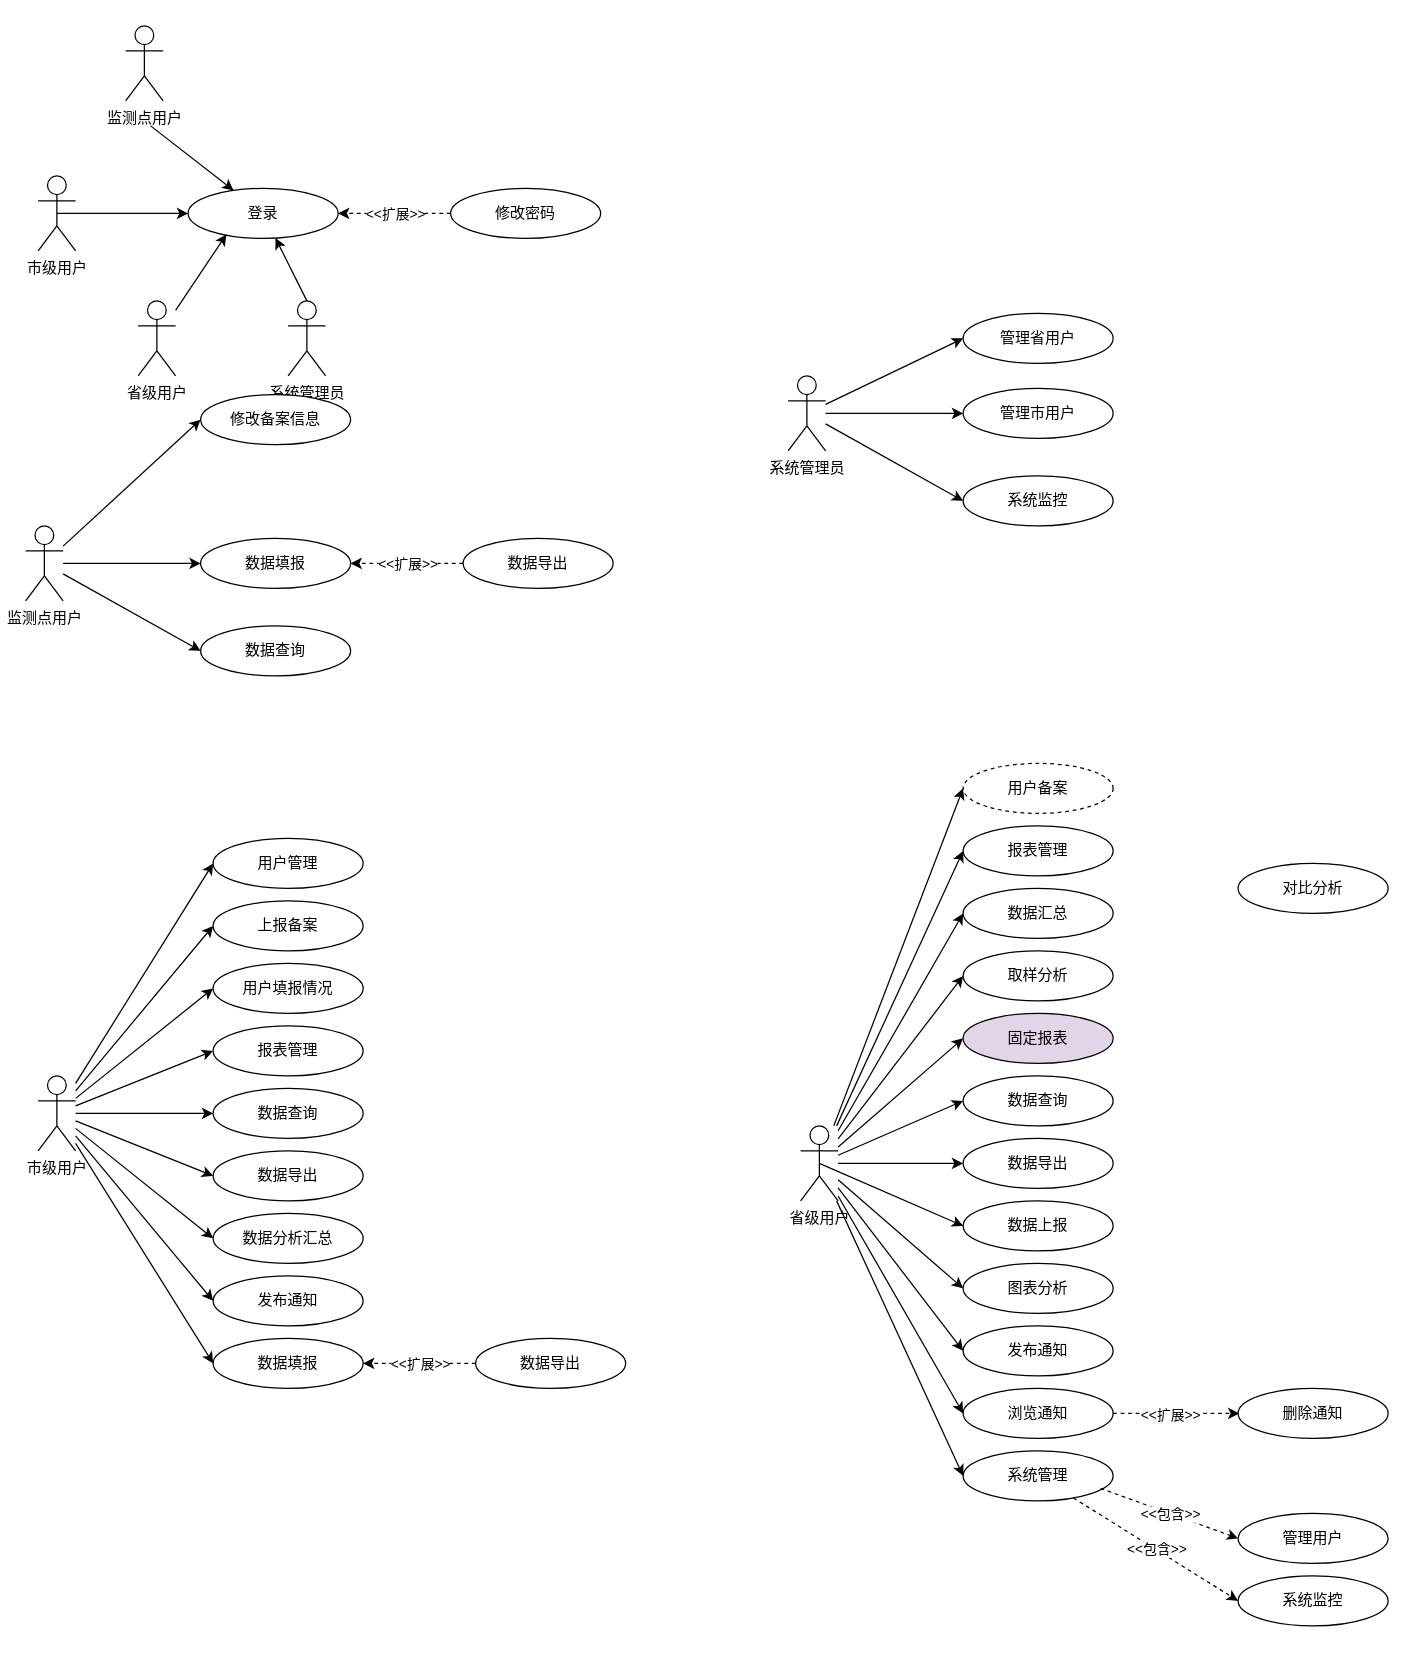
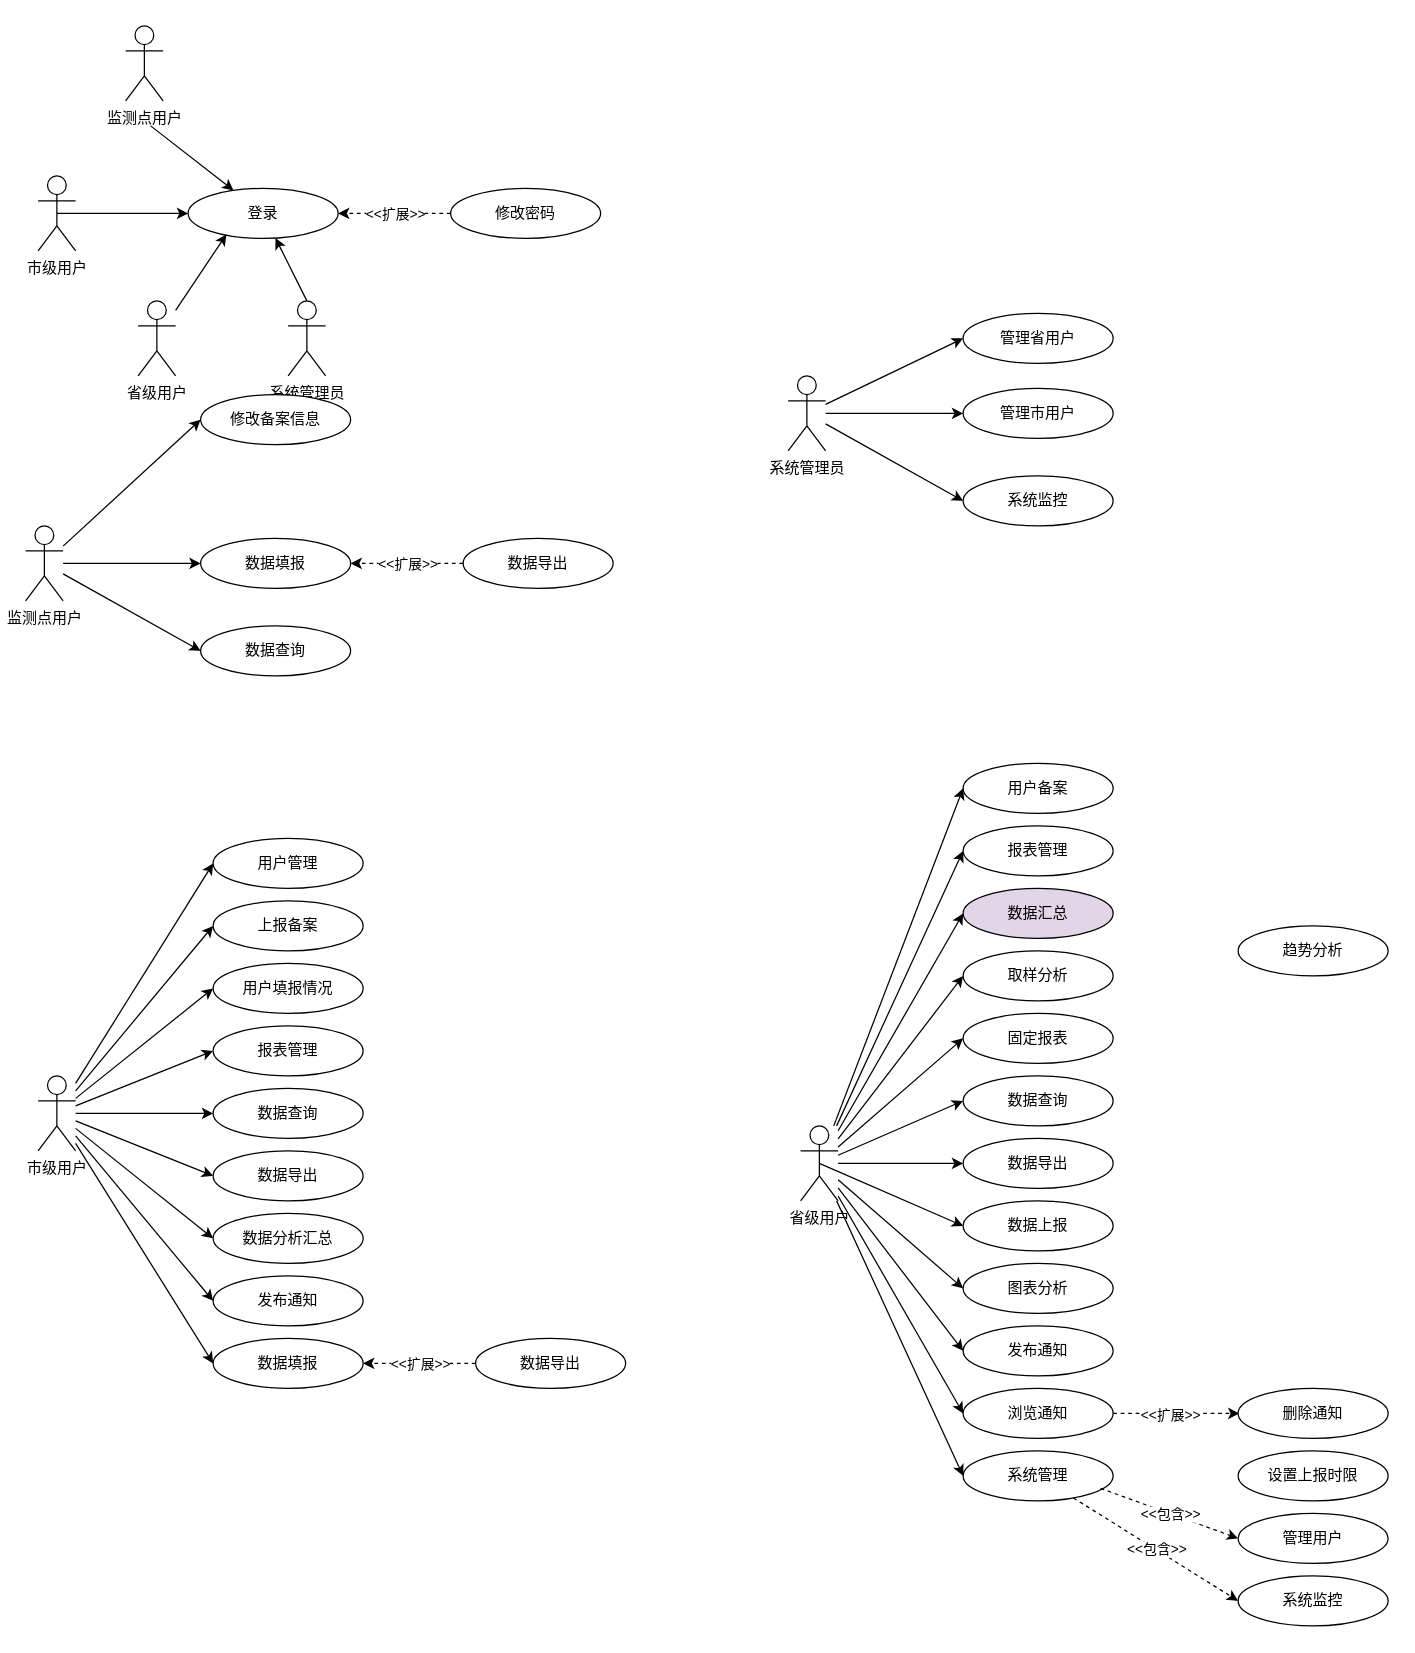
(1038, 788) -> (1038, 788)
(1313, 888) -> none
(1038, 913) -> (1038, 913)
none -> (1313, 951)
(1038, 1038) -> (1038, 1038)
none -> (1313, 1476)
